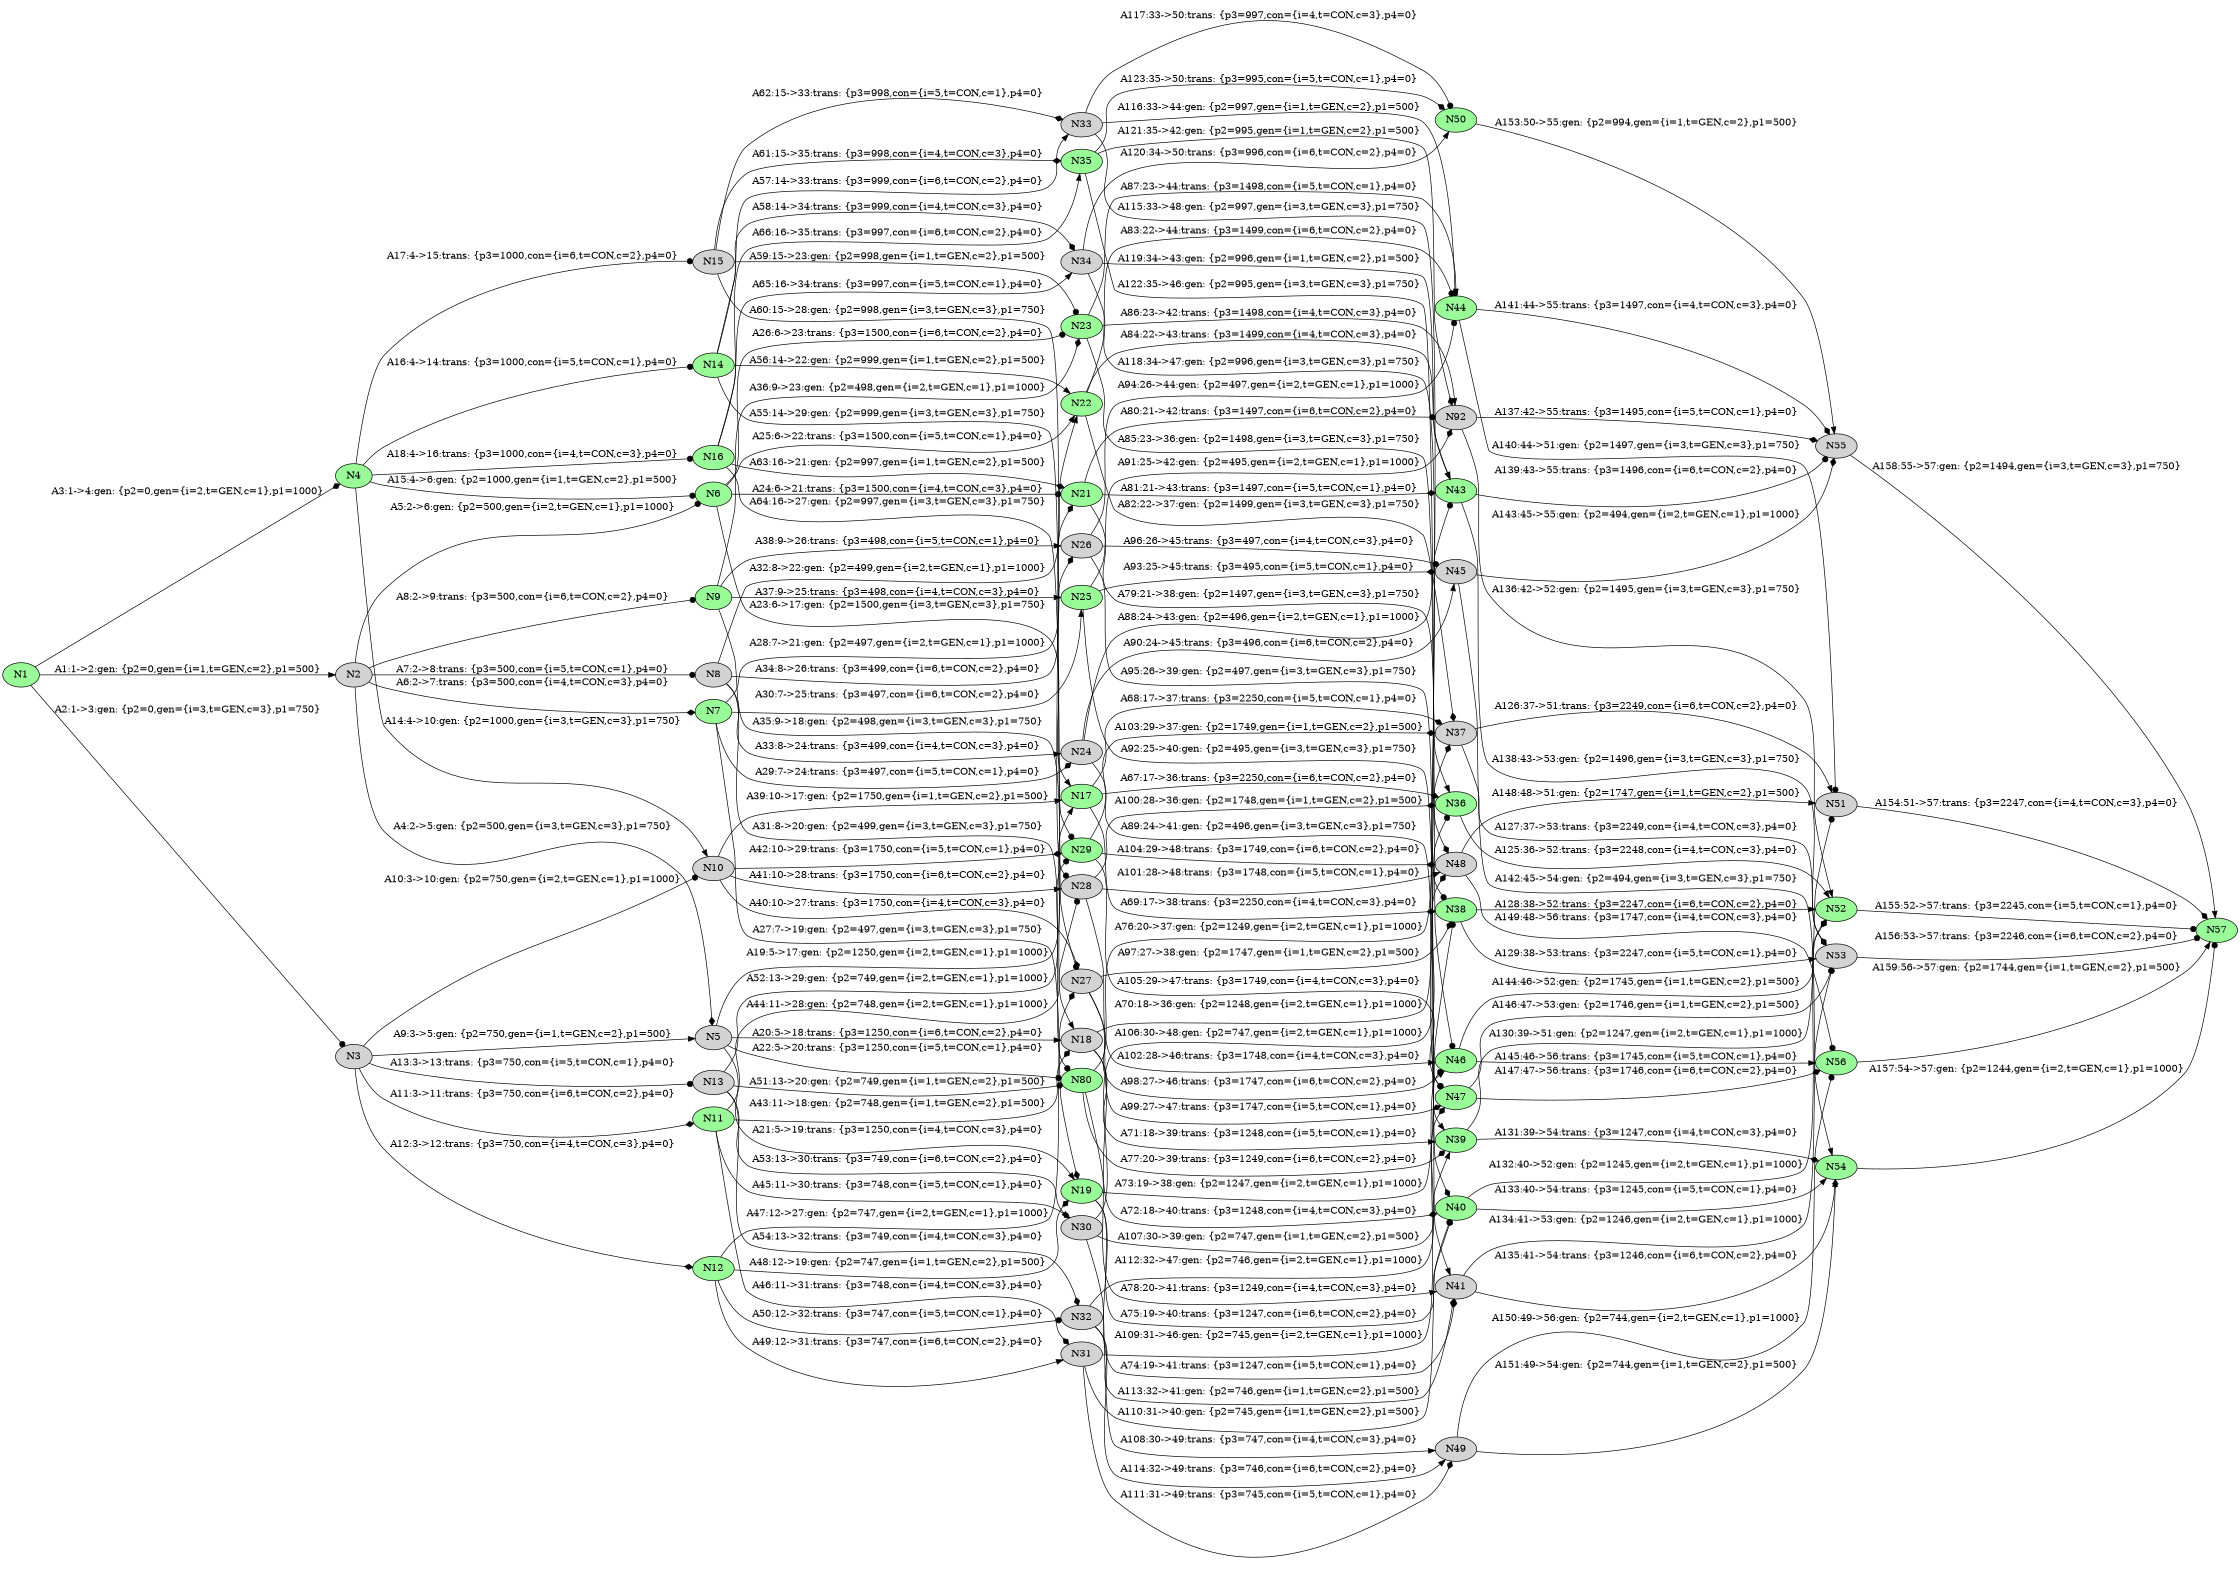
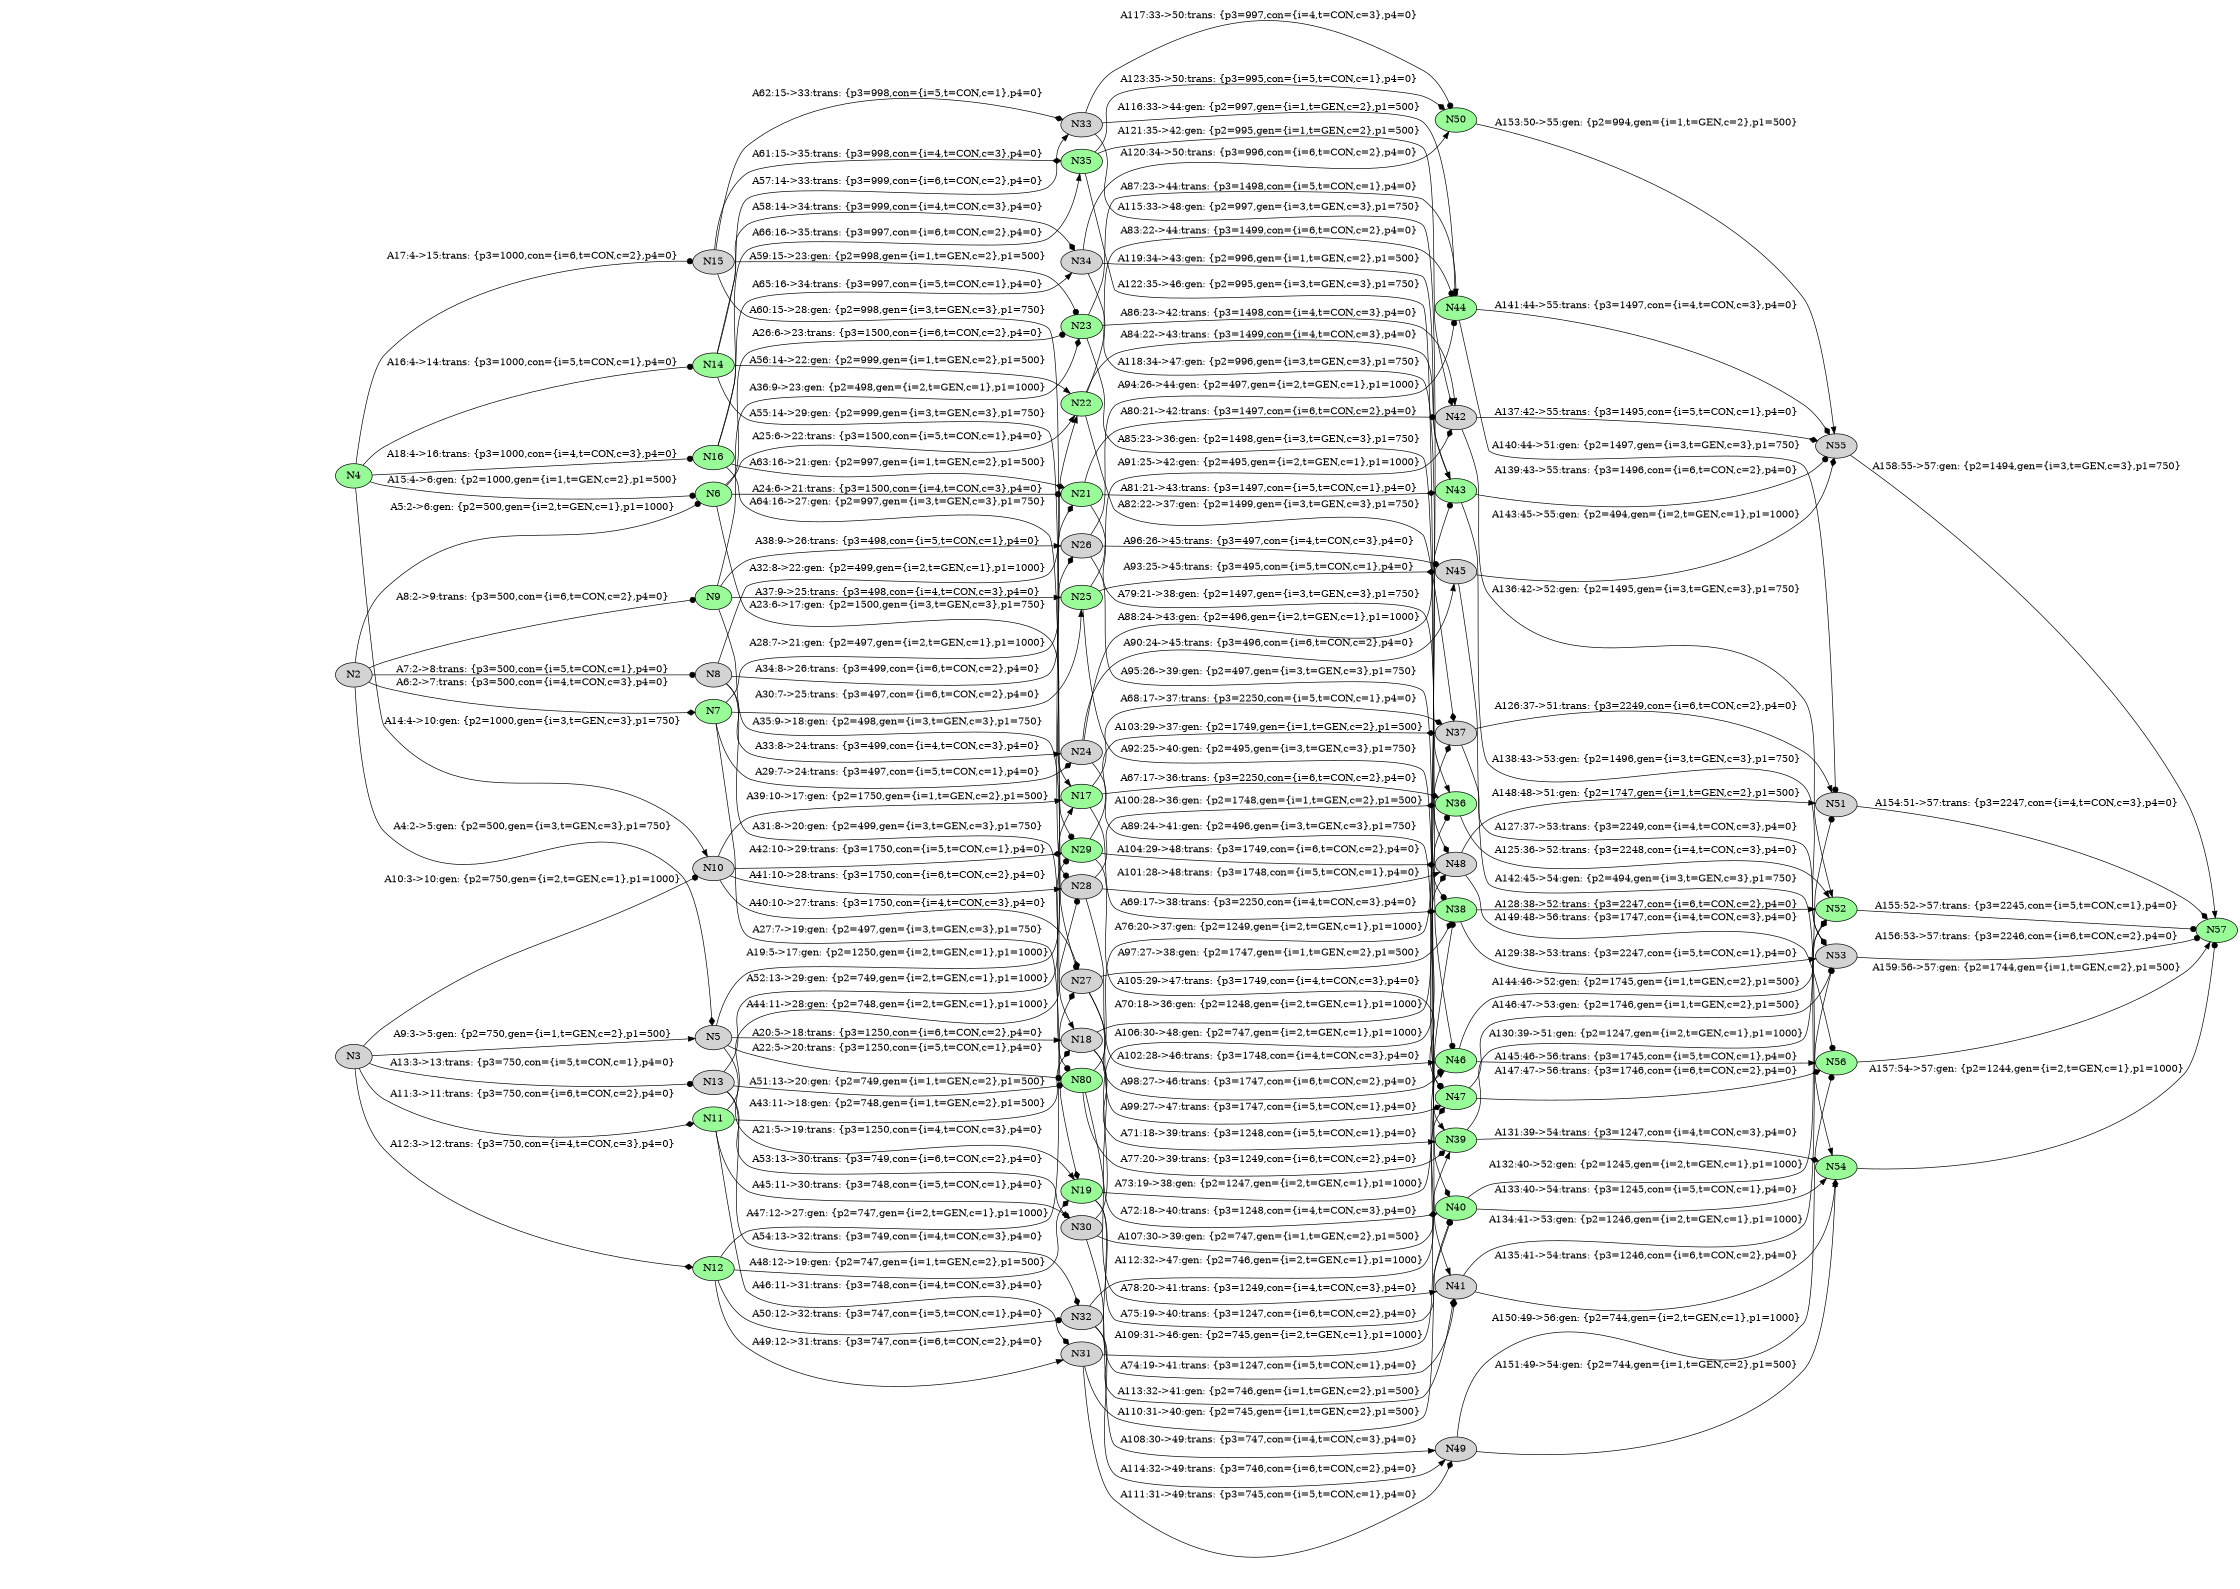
(1456, 417) -> (1456, 417)
(21, 675) -> none
